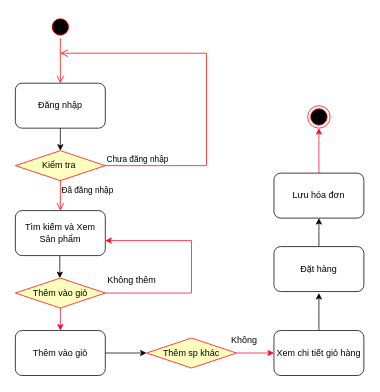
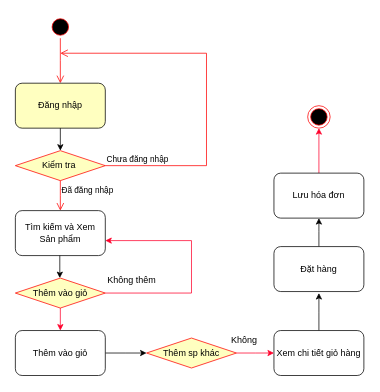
(60, 105) -> (60, 105)
